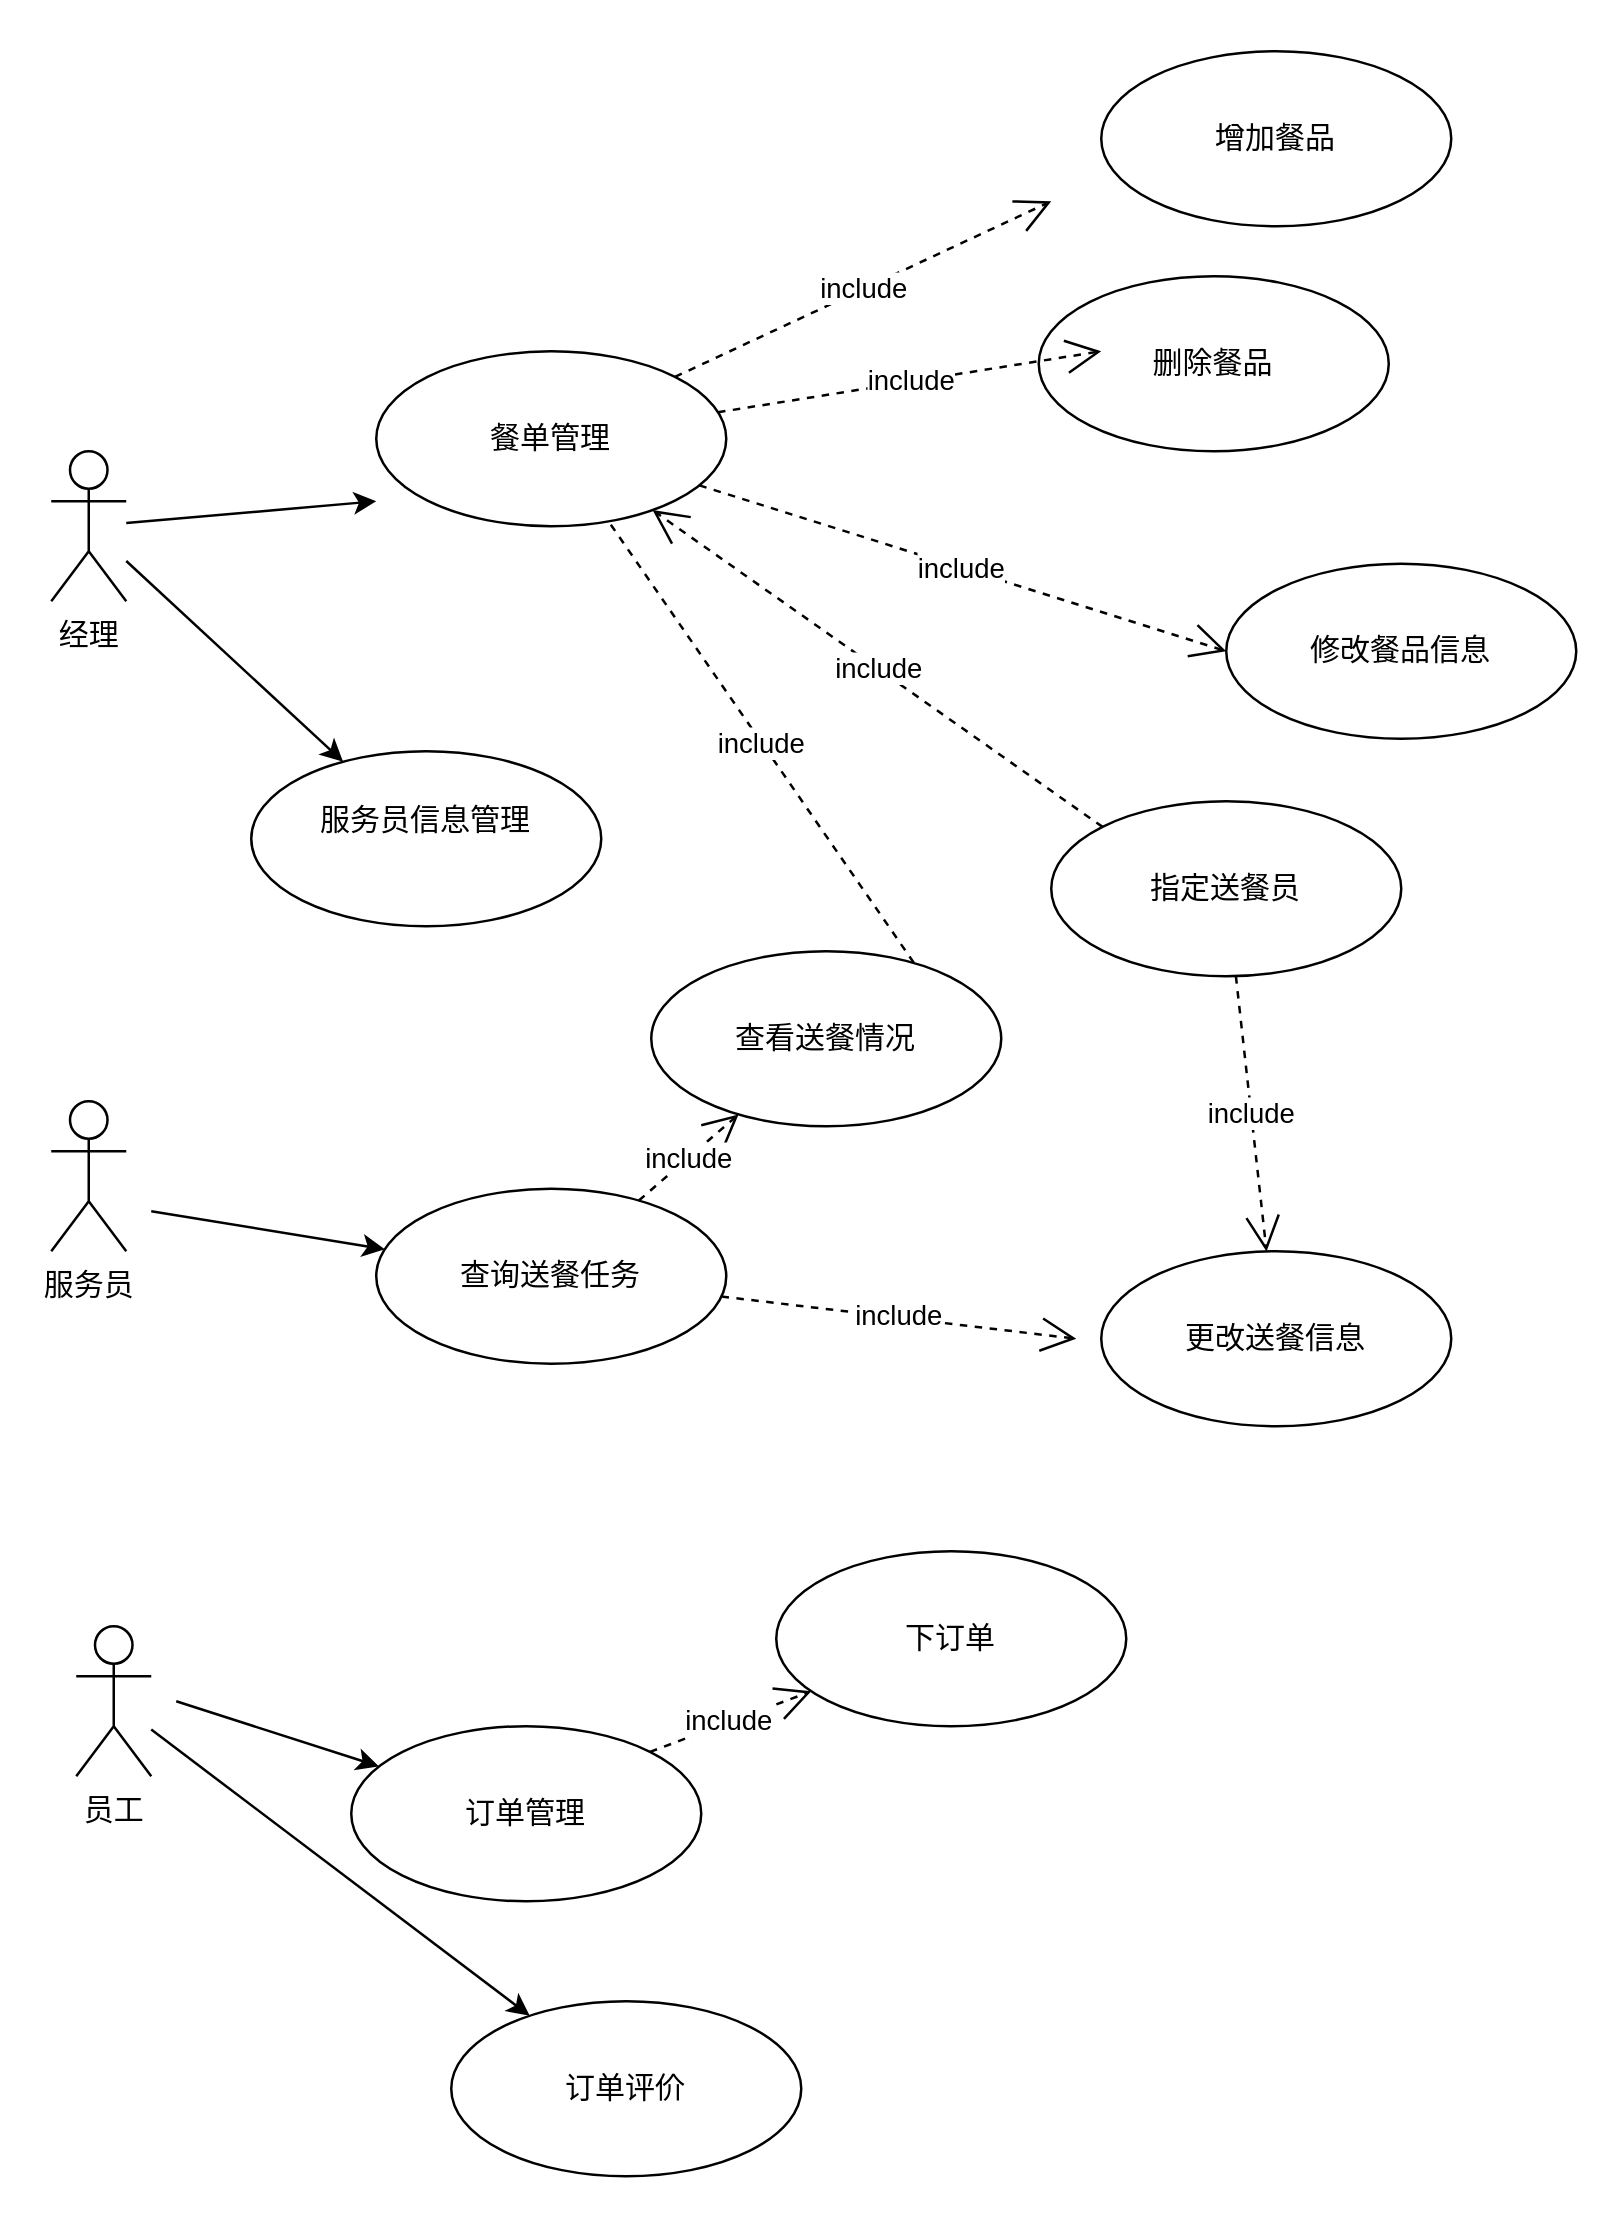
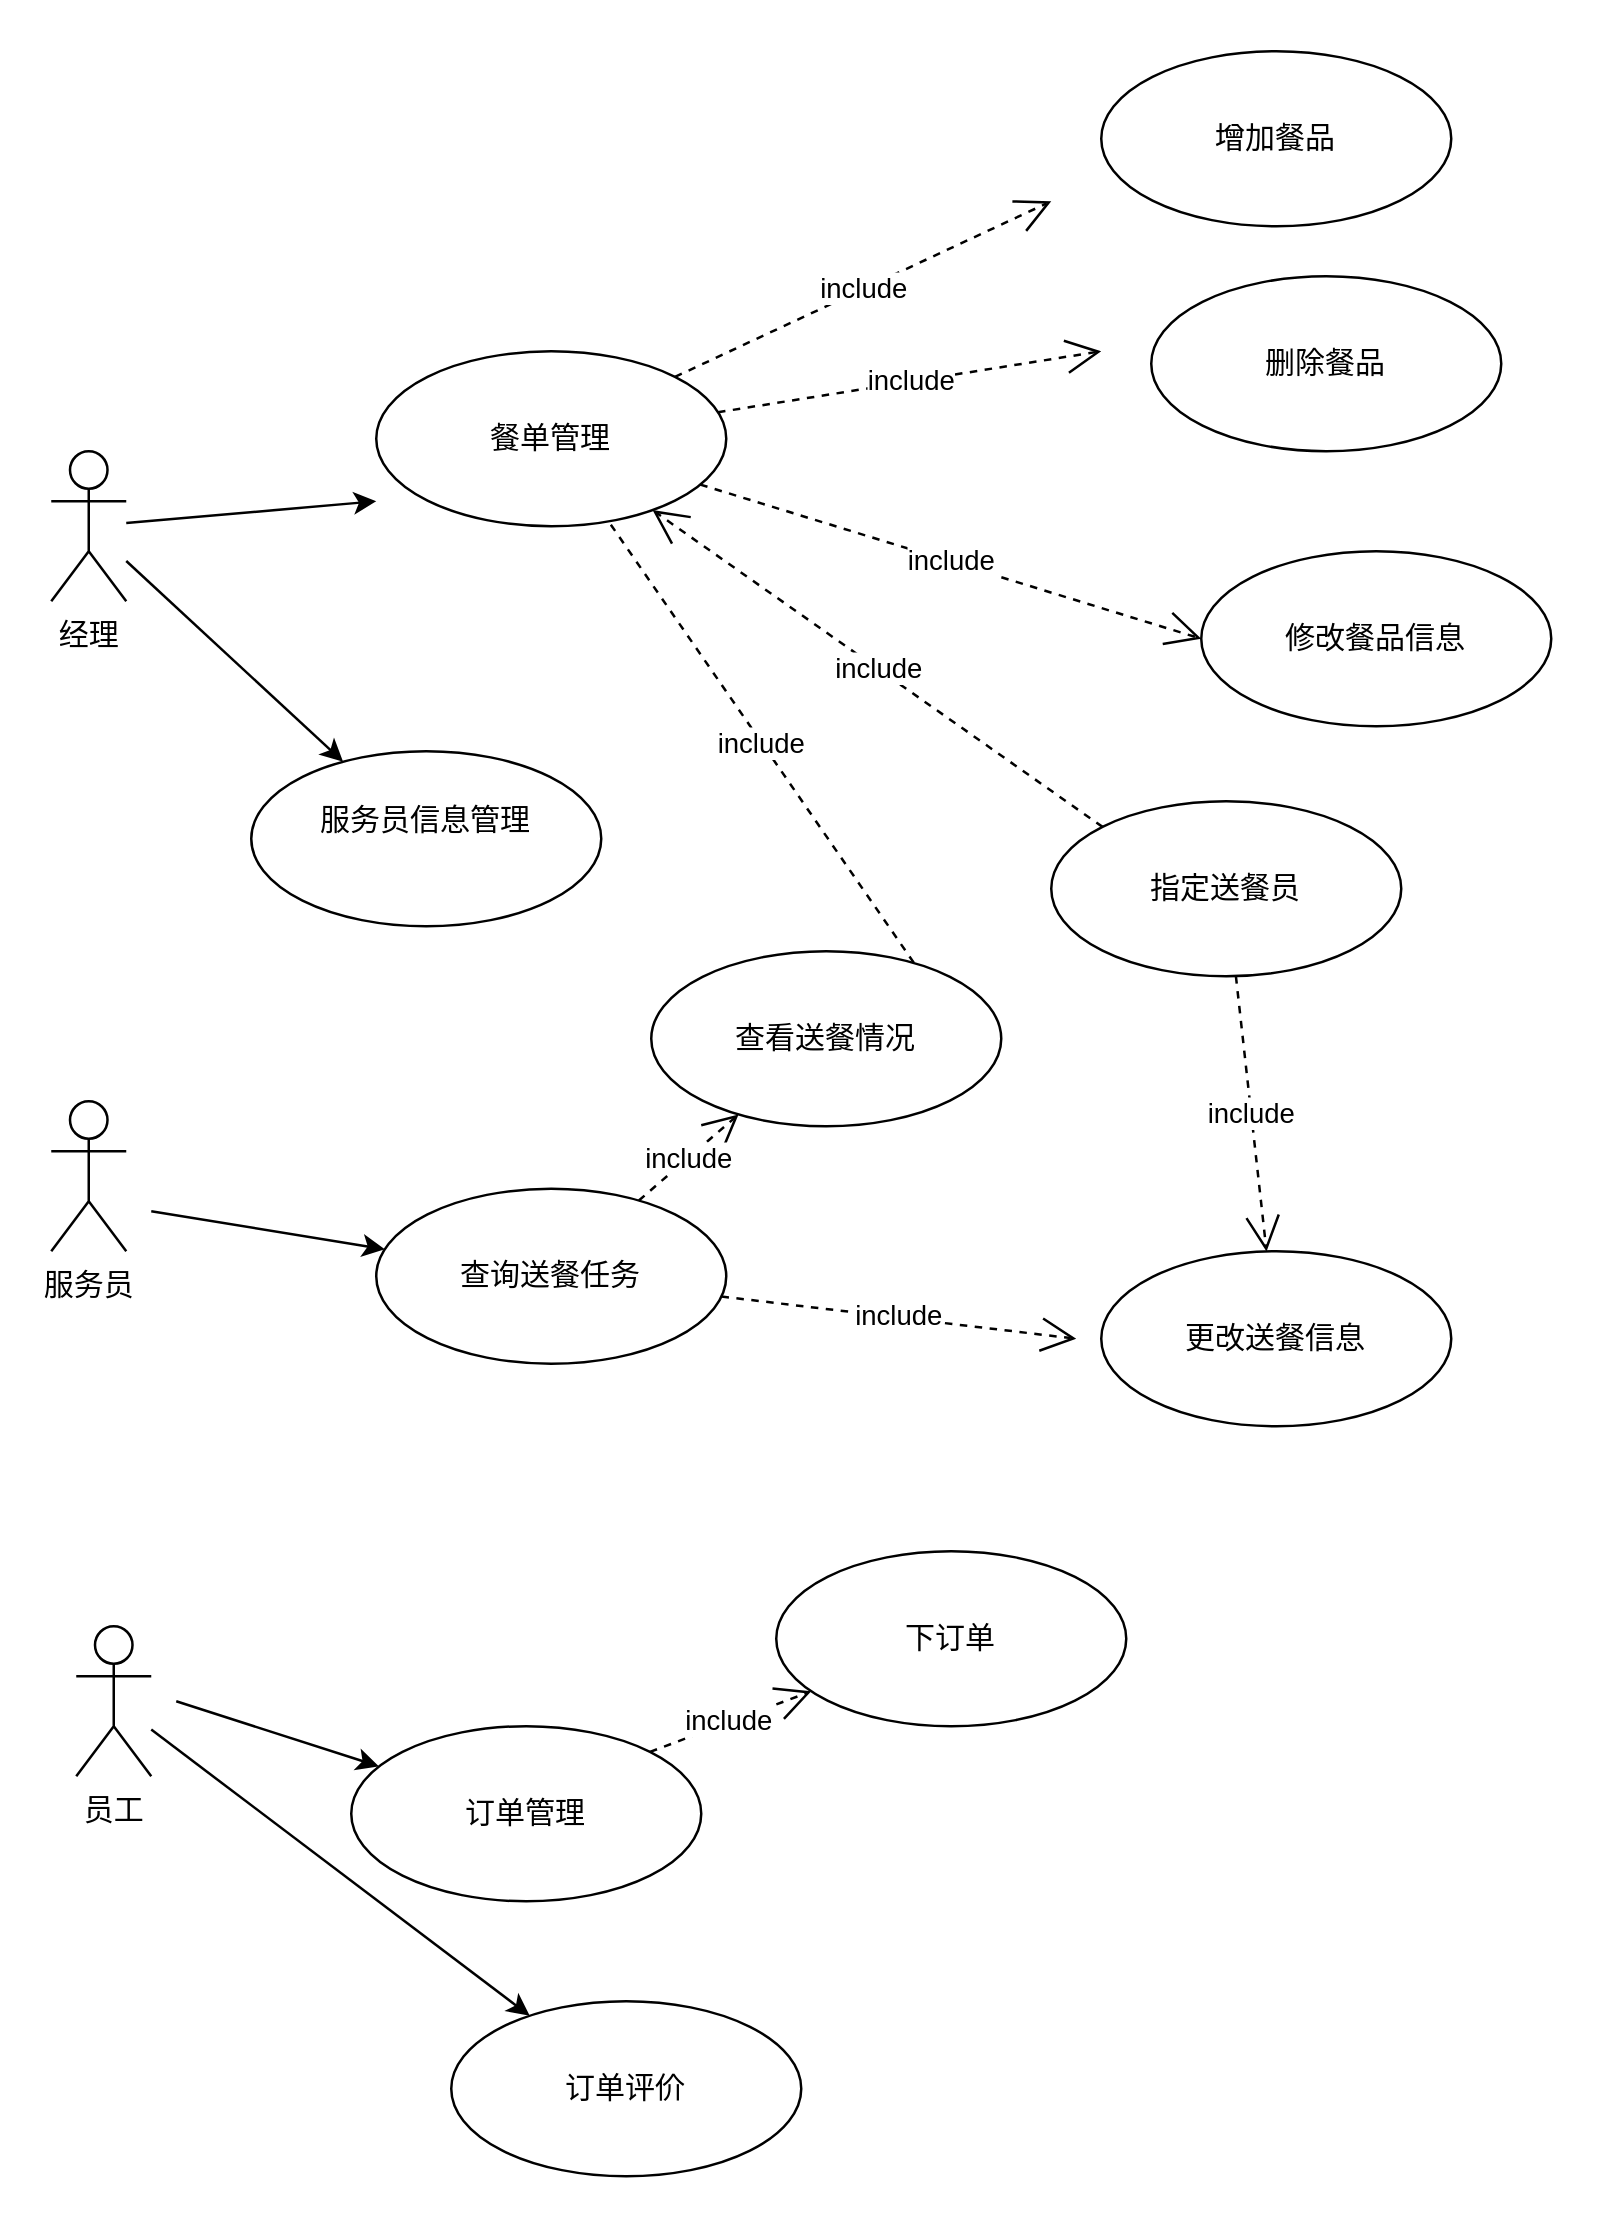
(1214, 364) -> (1326, 364)
(1401, 651) -> (1376, 639)
